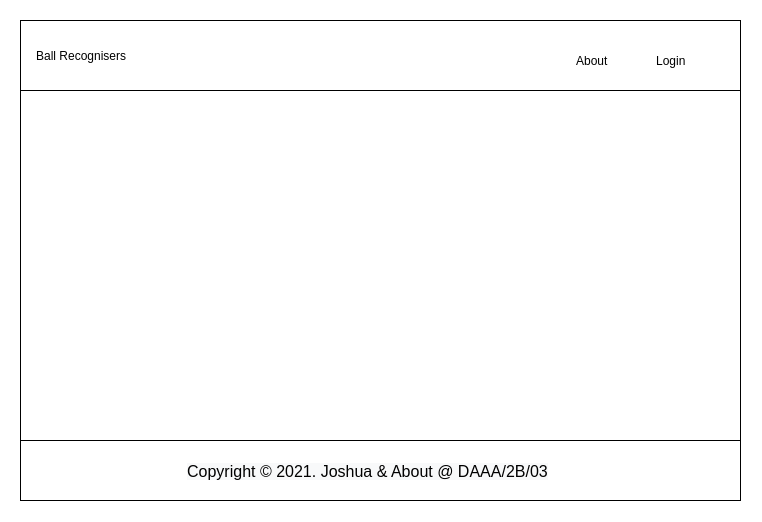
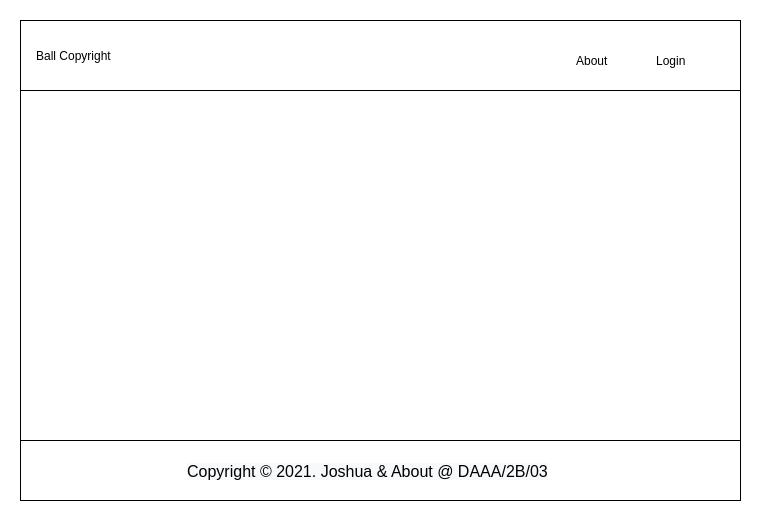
(84, 56) -> (77, 56)
